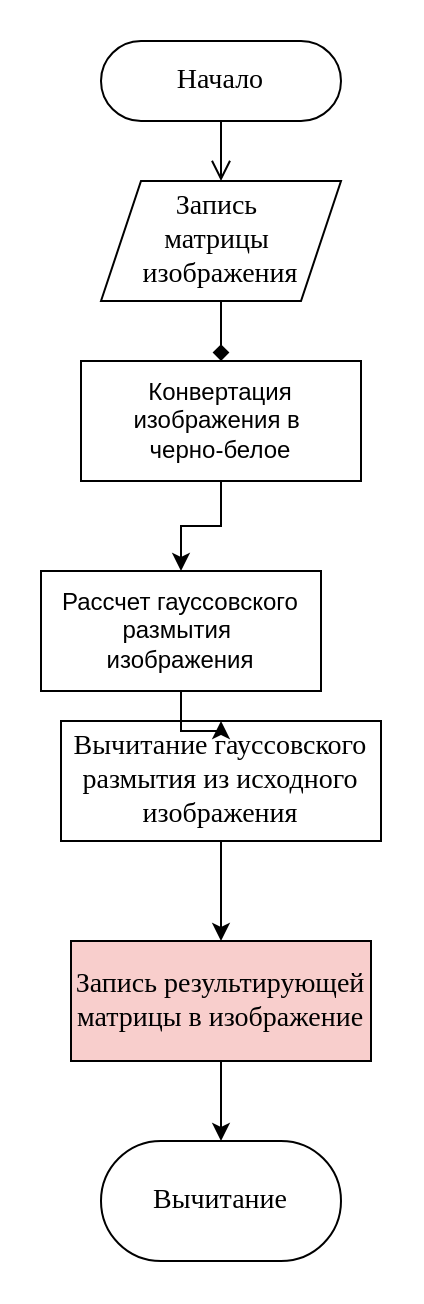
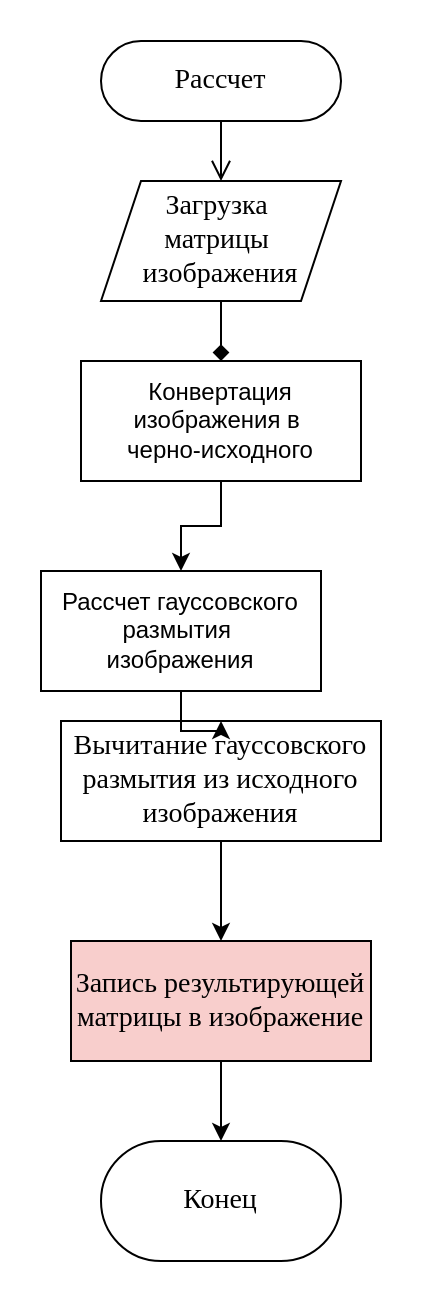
(221, 81) -> (221, 81)
(221, 241) -> (221, 241)
(221, 421) -> (221, 421)
(221, 1201) -> (221, 1201)
